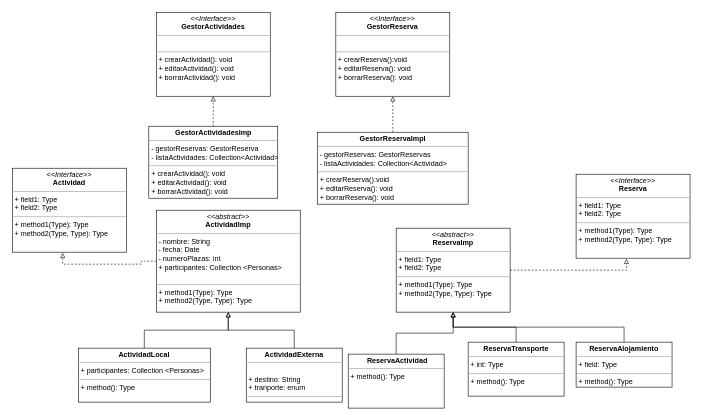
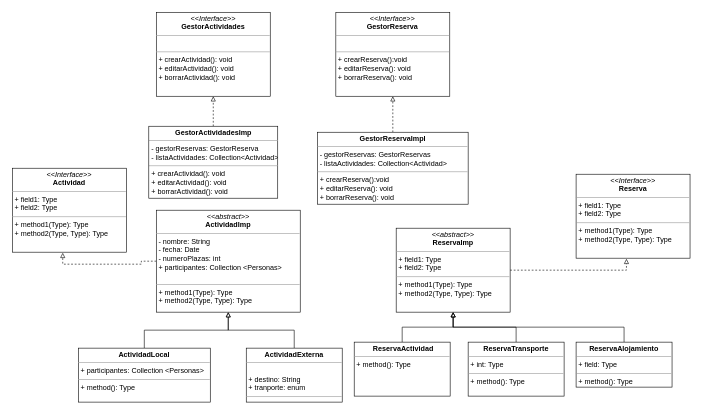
(396, 381) -> (402, 369)
